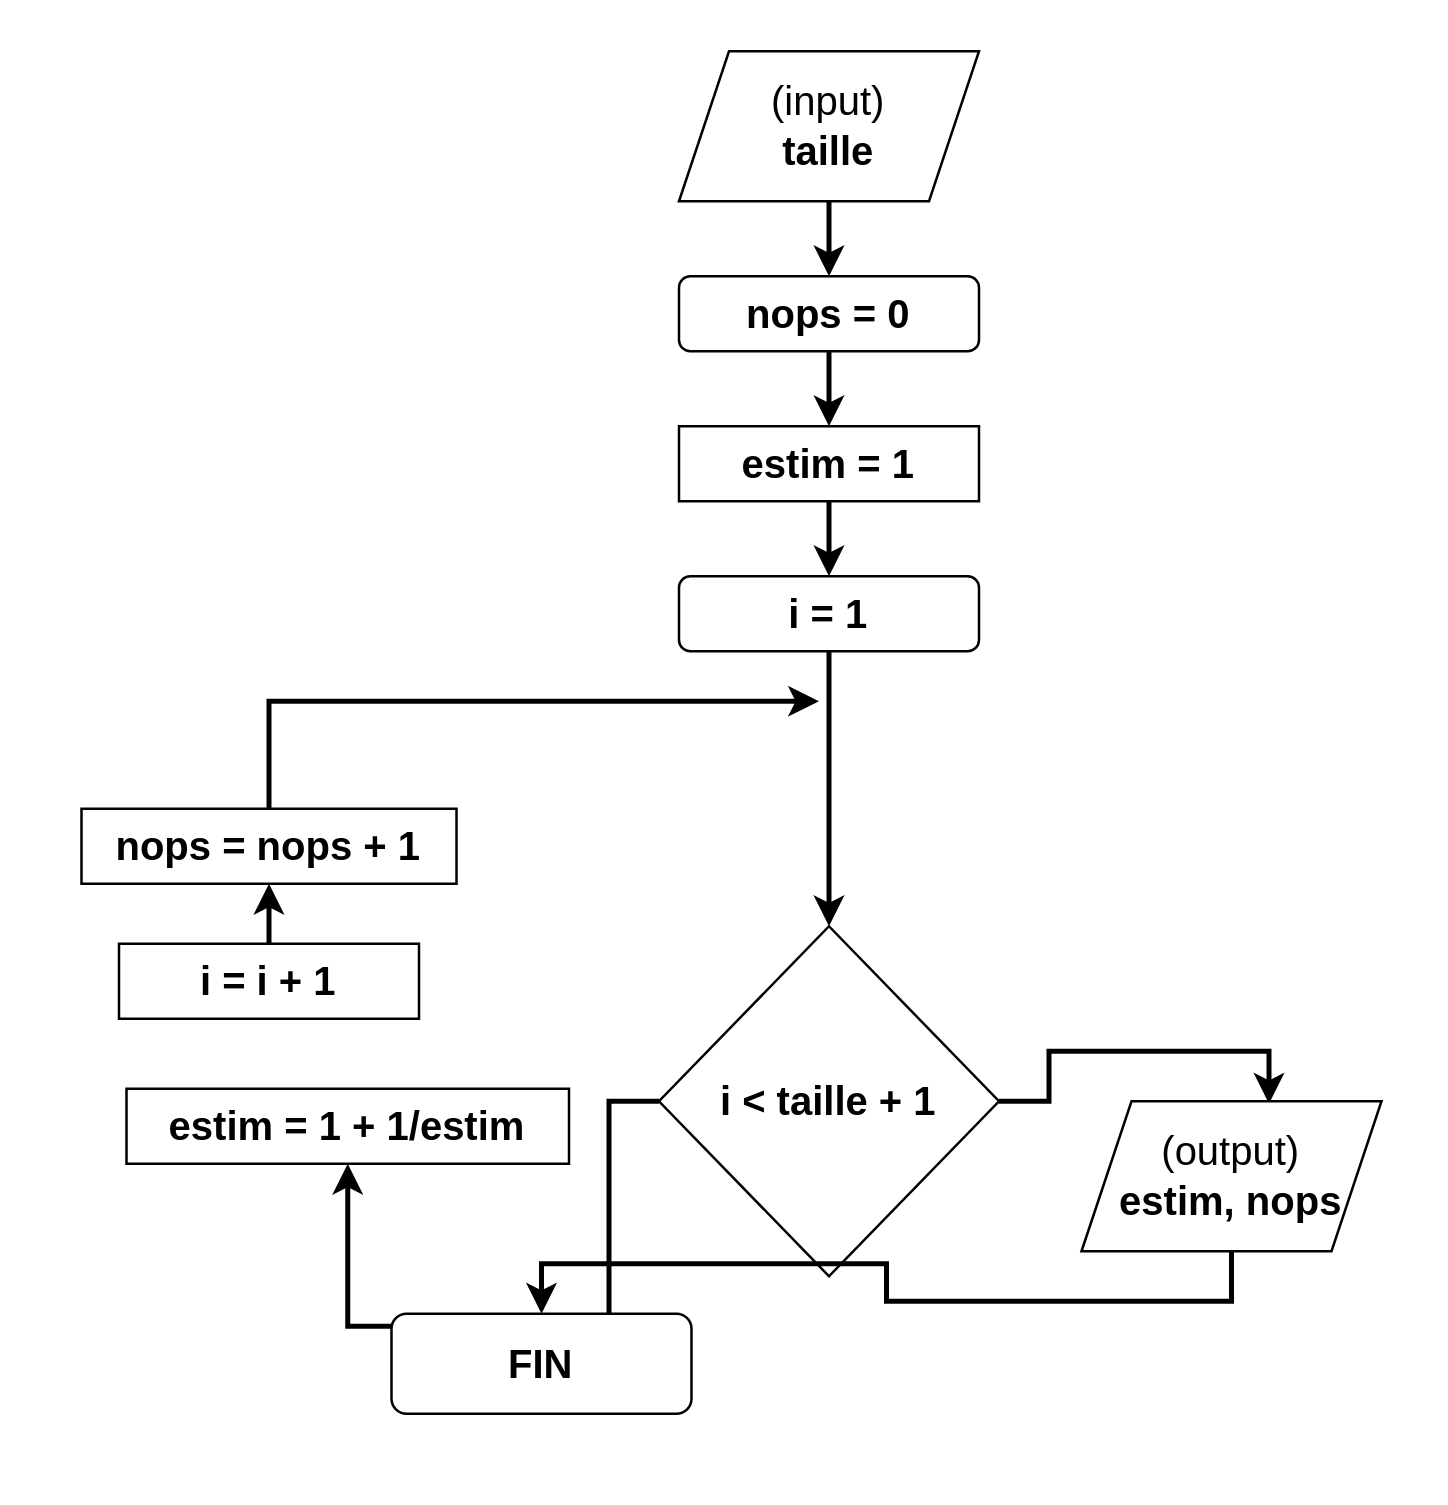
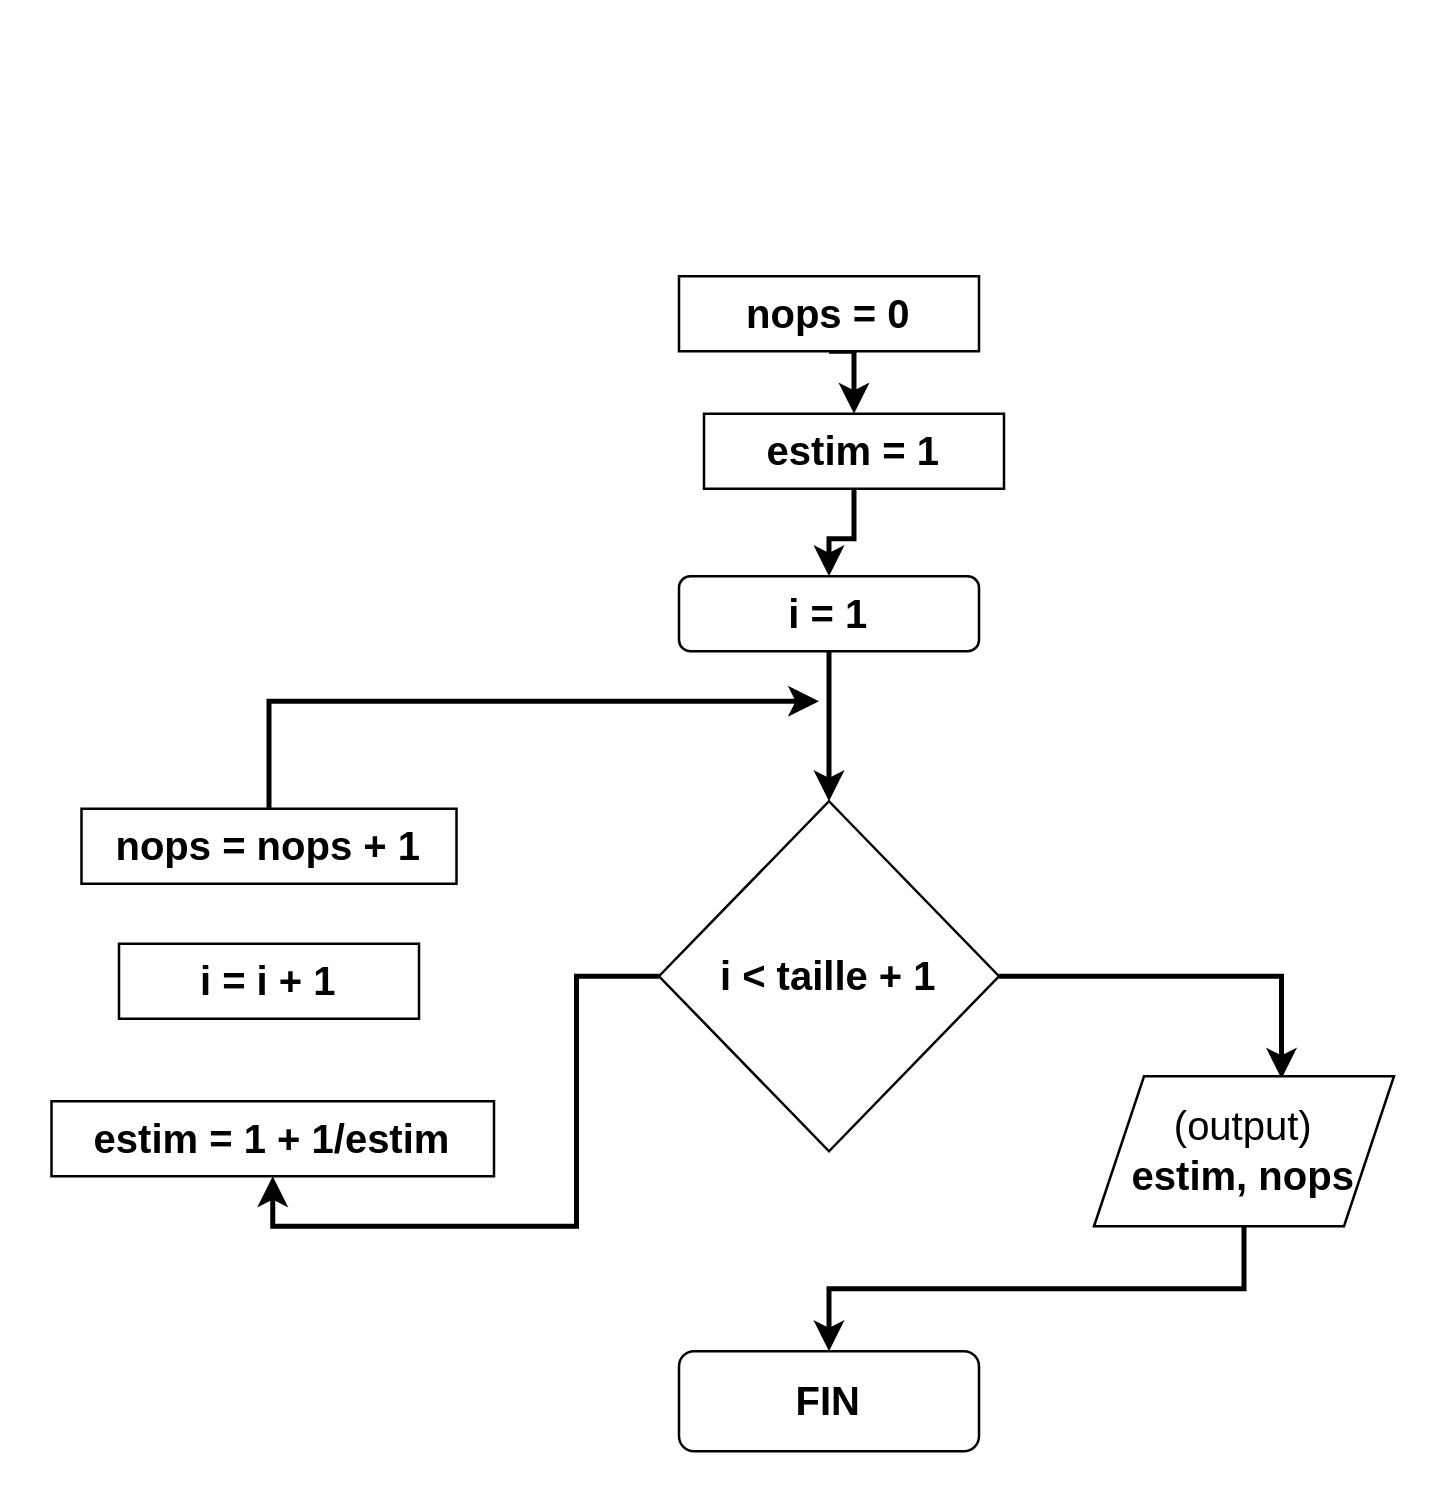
(829, 126) -> none
(829, 228) -> none
(829, 314) -> (829, 314)
(829, 464) -> (854, 451)
(269, 924) -> none
(829, 1101) -> (829, 976)
(348, 1126) -> (273, 1139)
(1231, 1176) -> (1244, 1151)
(541, 1364) -> (829, 1401)
